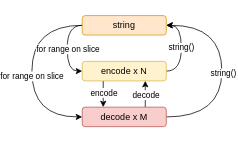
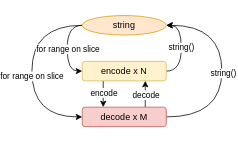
(124, 25) -> (124, 25)
